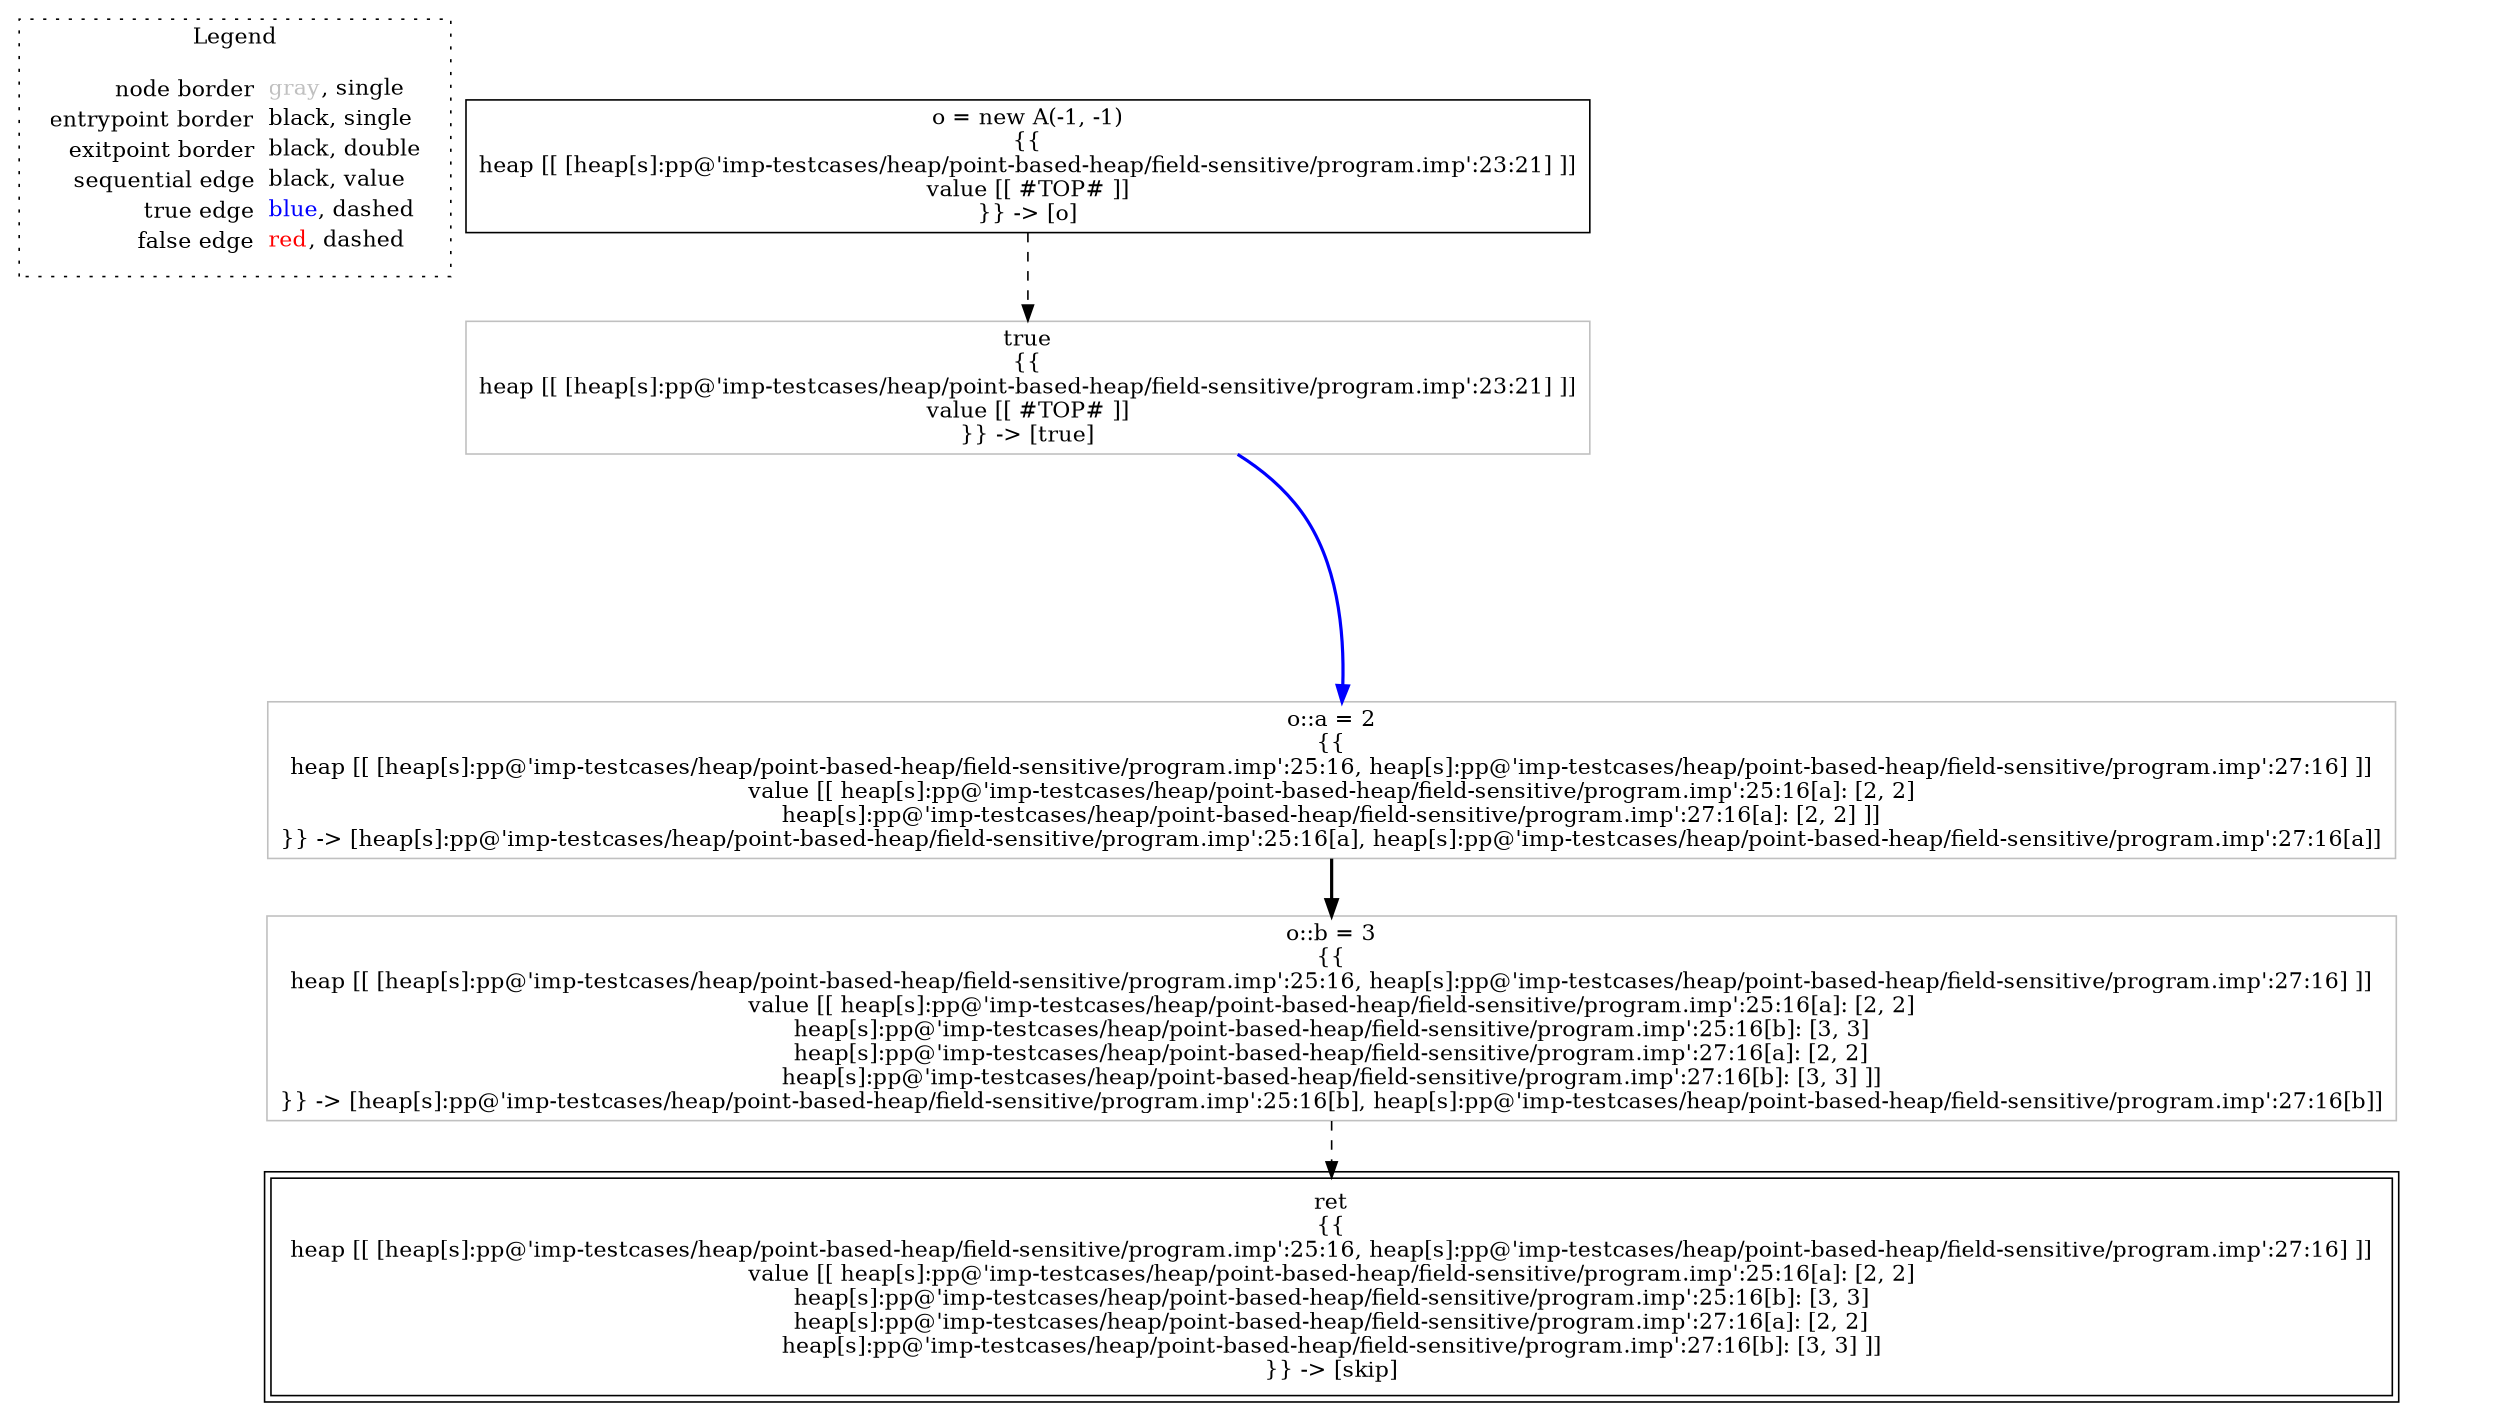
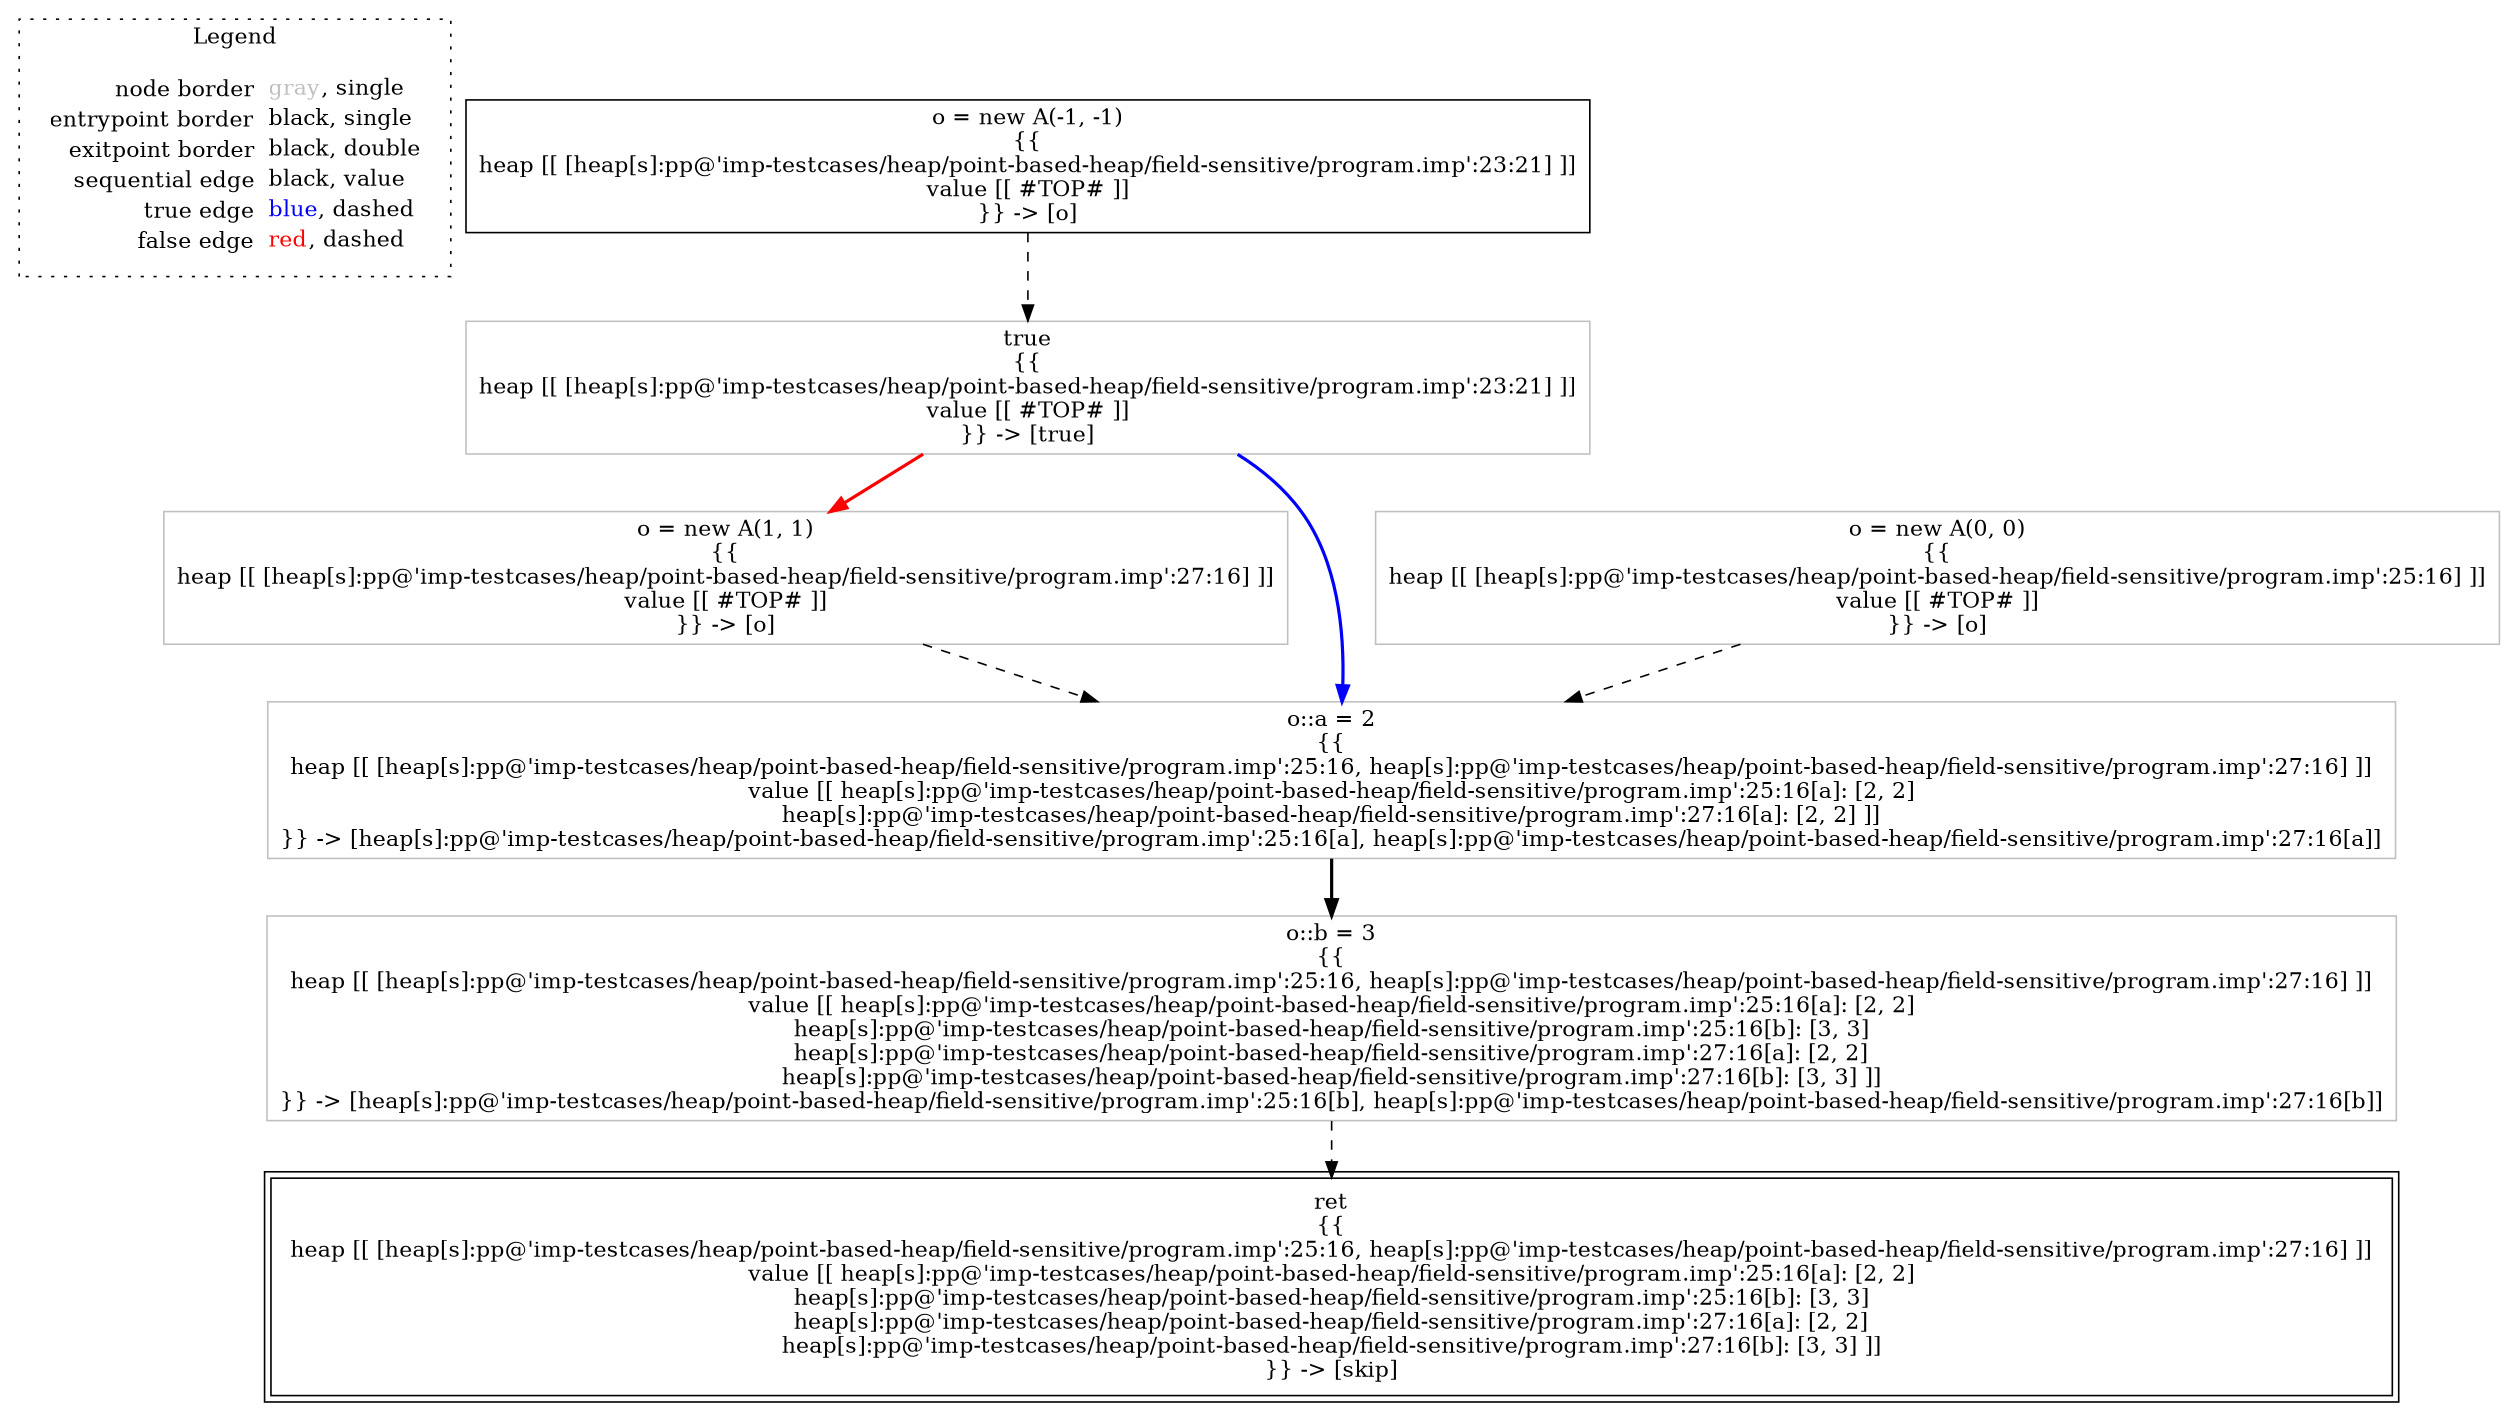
none -> (726, 578)
none -> (1938, 578)
